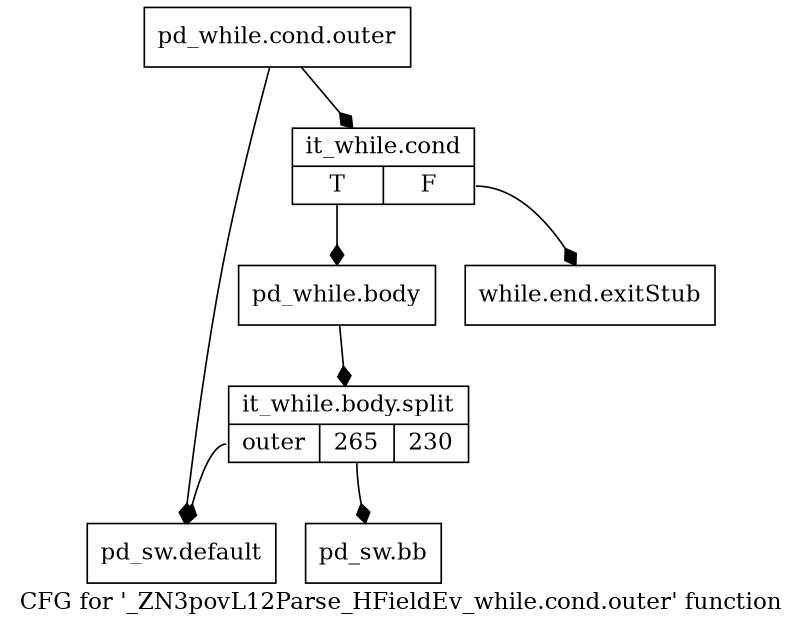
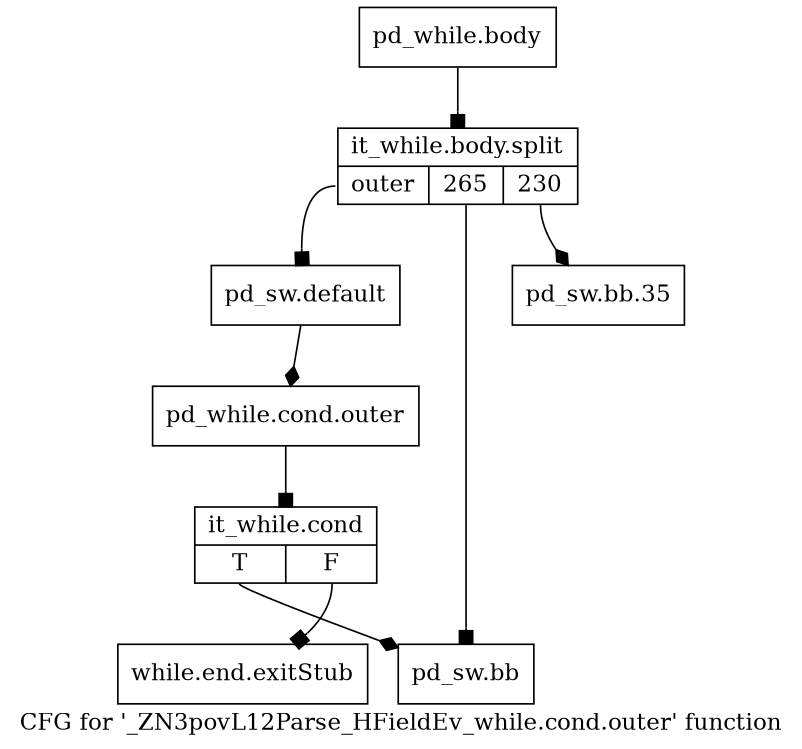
(320, 90) -> (286, 468)
(528, 206) -> (326, 610)
(337, 225) -> (308, 614)
(219, 283) -> (297, 346)
none -> (598, 295)
(342, 346) -> (458, 89)
(204, 470) -> (307, 210)
(358, 483) -> (466, 416)
